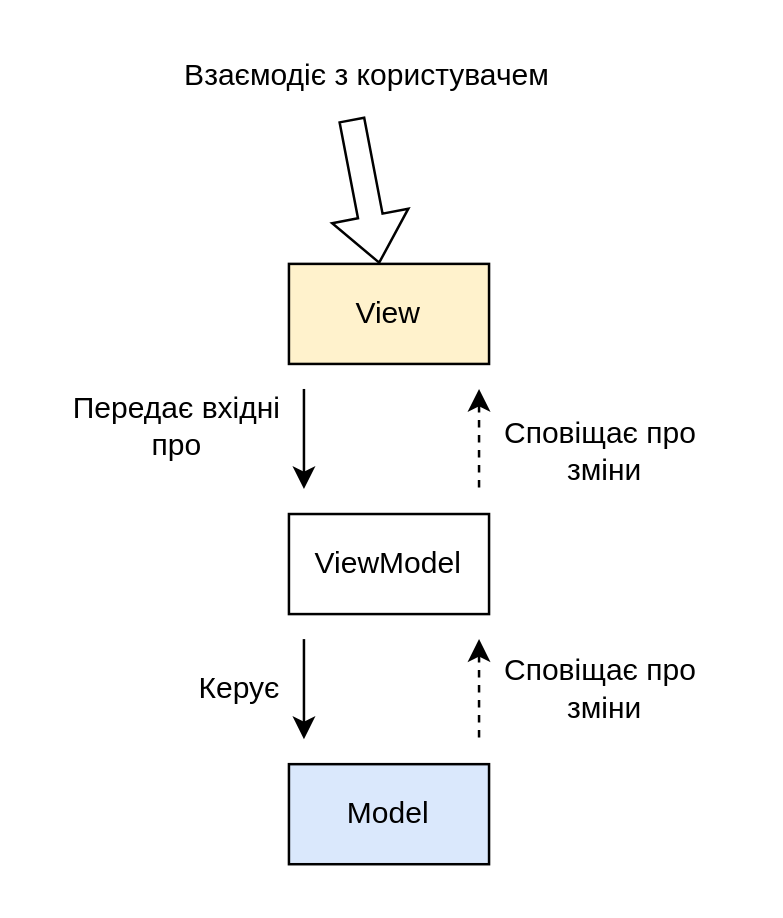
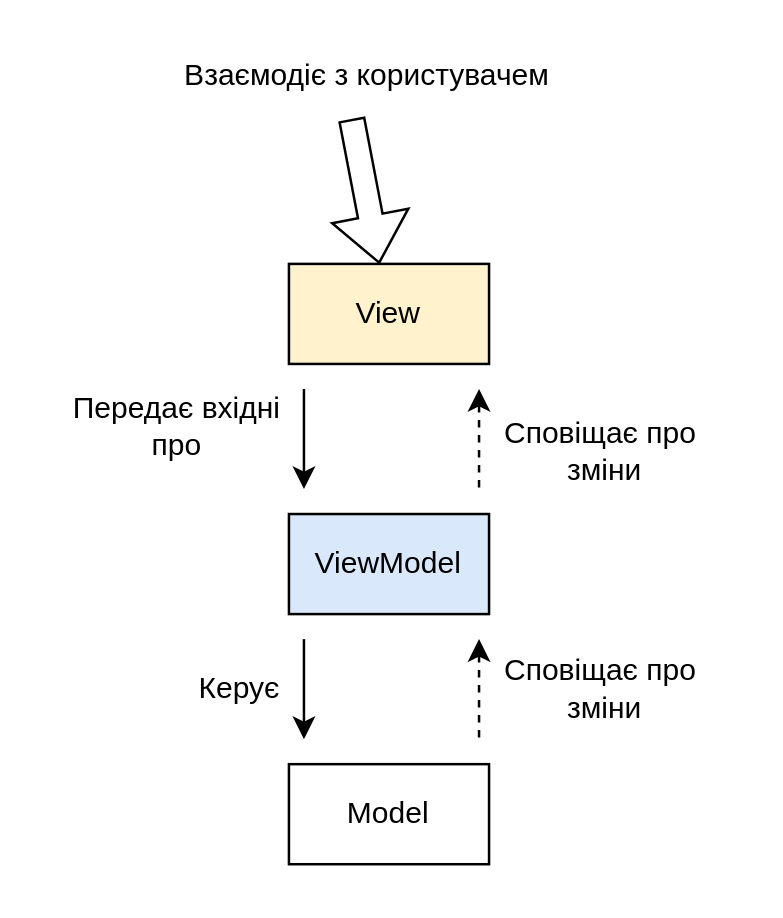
(389, 564) -> (389, 564)
(389, 814) -> (389, 814)
